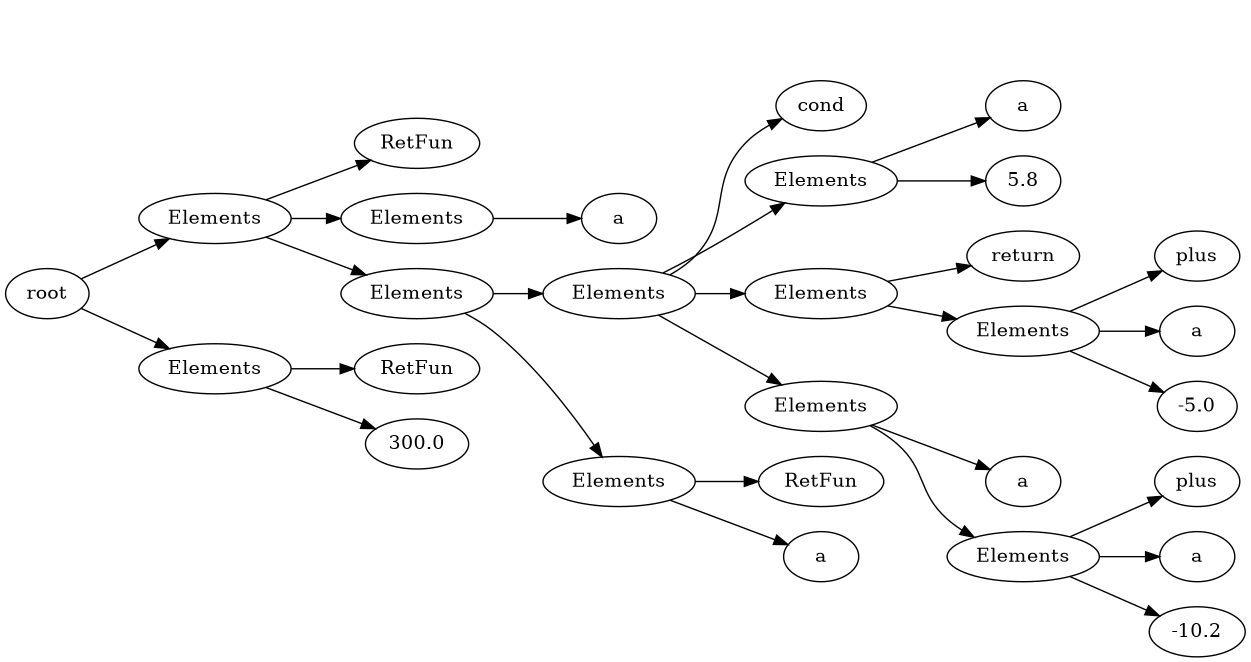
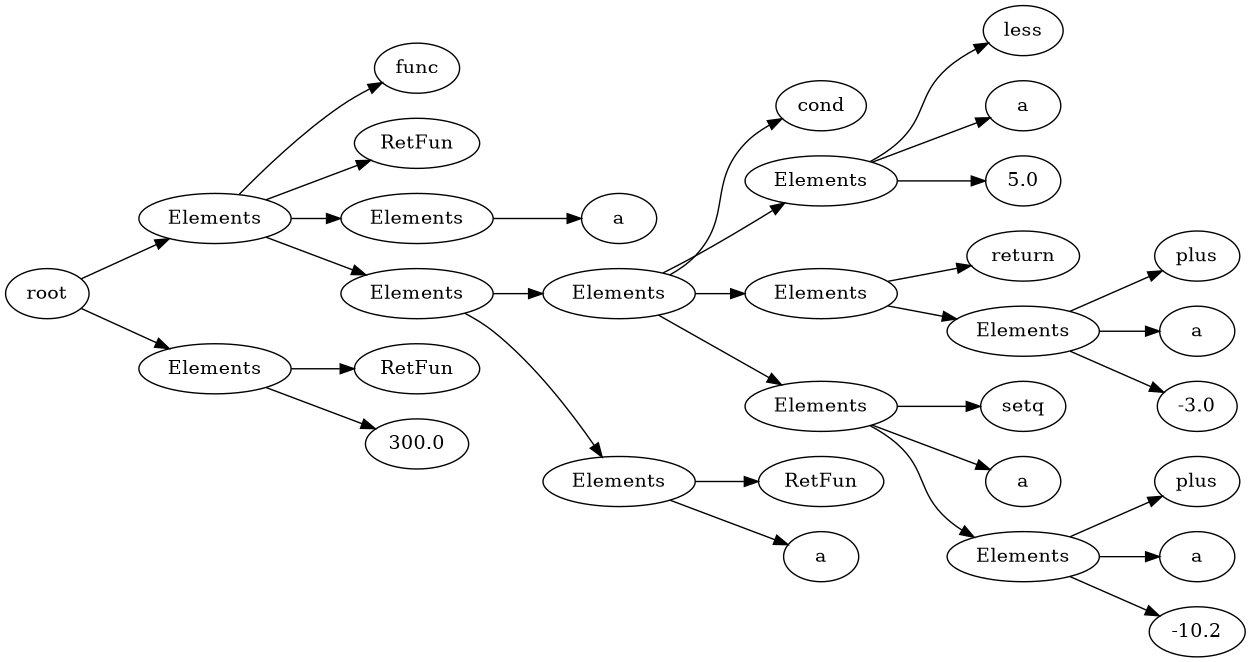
none -> (1023, 31)
none -> (417, 68)
(1023, 181) -> (1023, 181)
none -> (1023, 406)
(1197, 406) -> (1197, 406)
